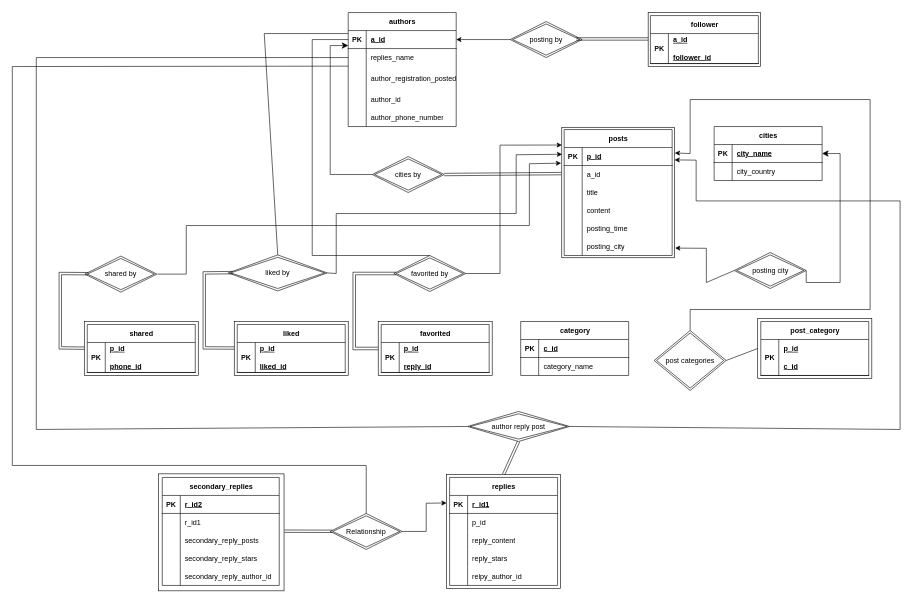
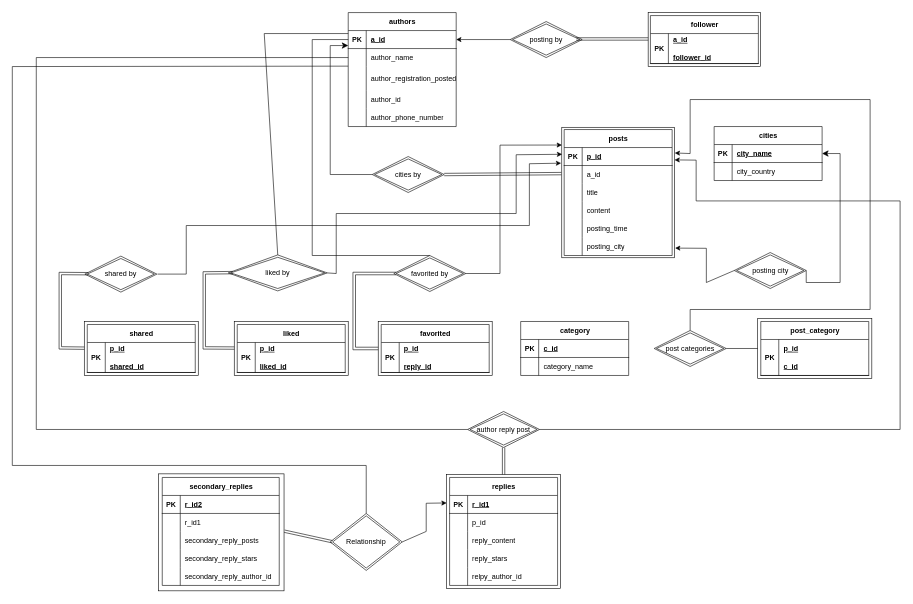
(393, 57) -> (393, 57)
(125, 357) -> (127, 357)
(690, 360) -> (690, 348)
(519, 426) -> (504, 429)
(366, 531) -> (366, 542)
